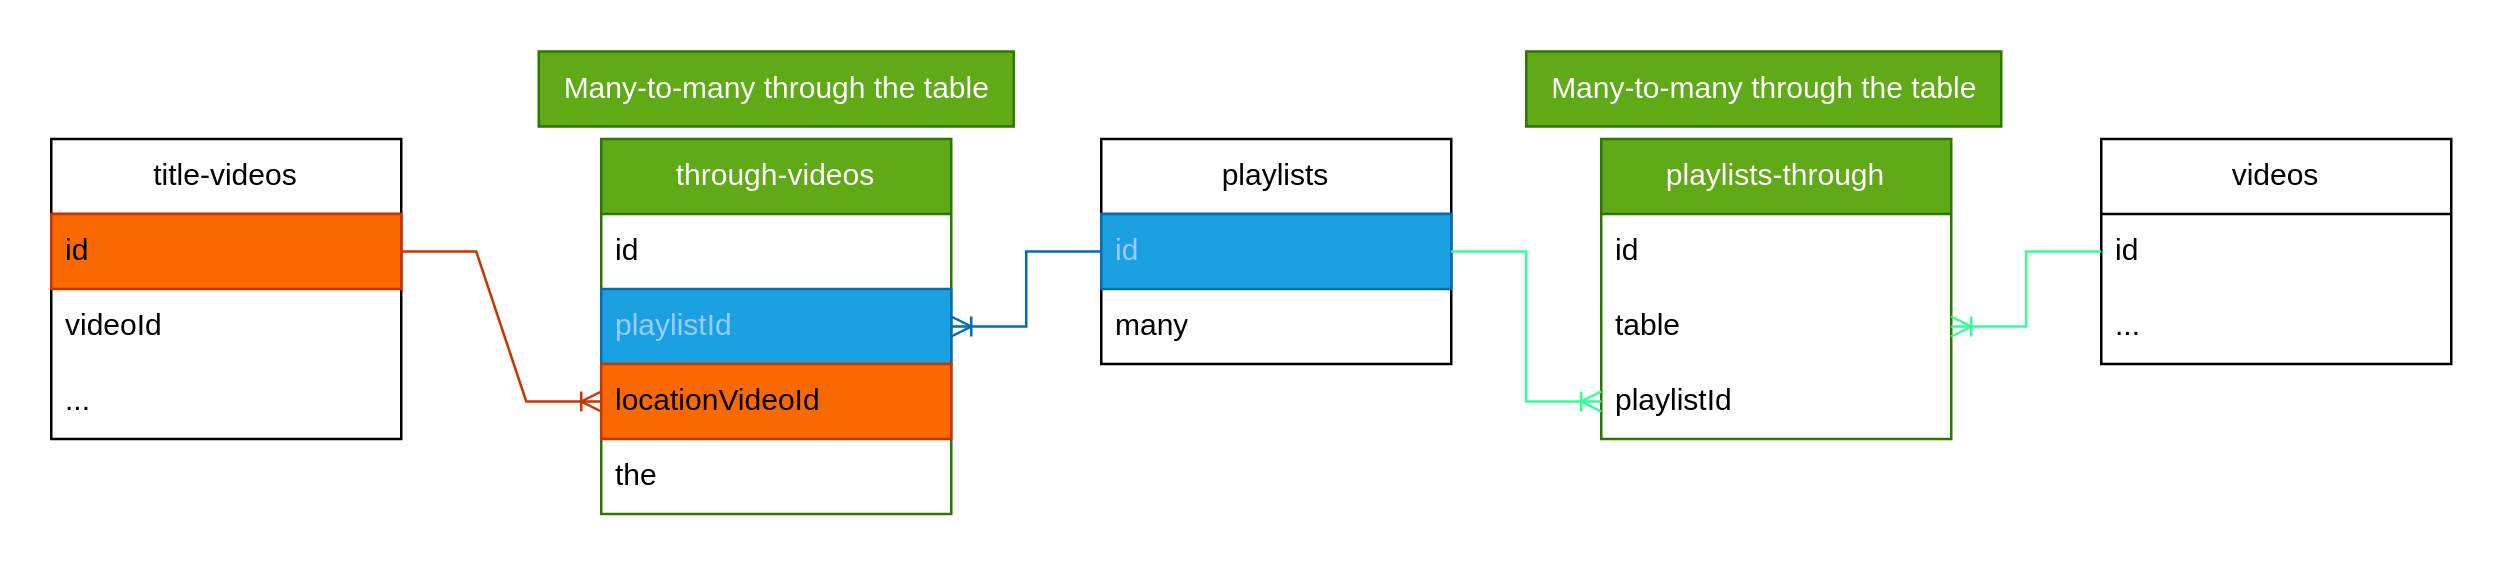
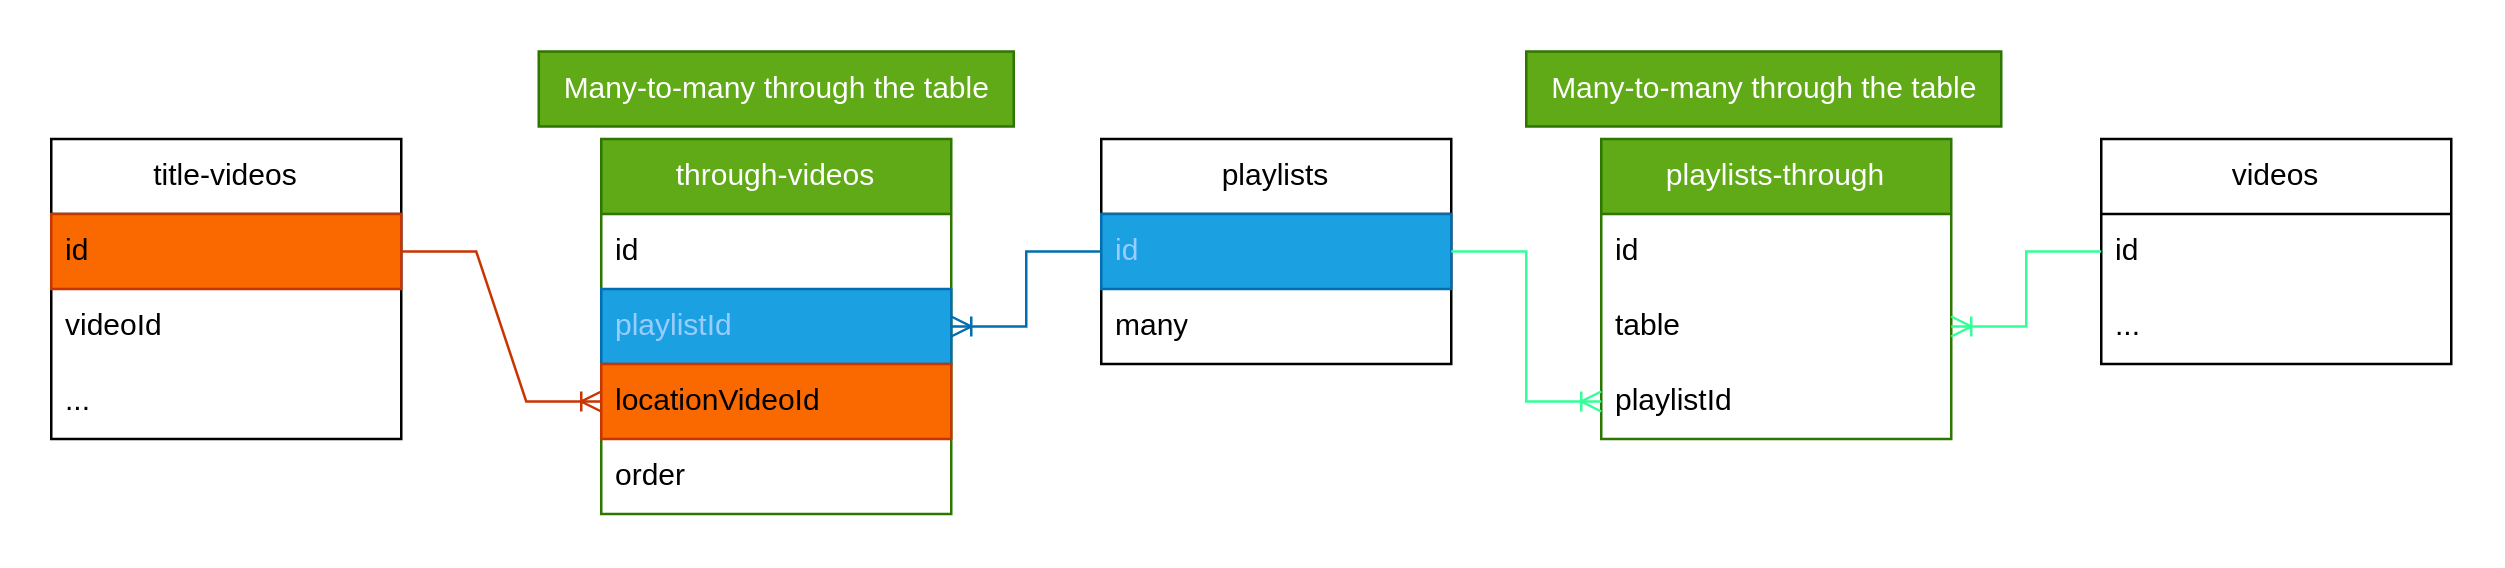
(641, 476) -> (658, 476)
